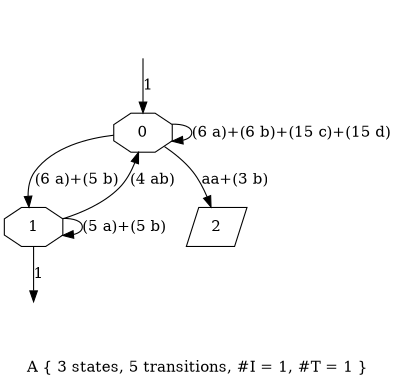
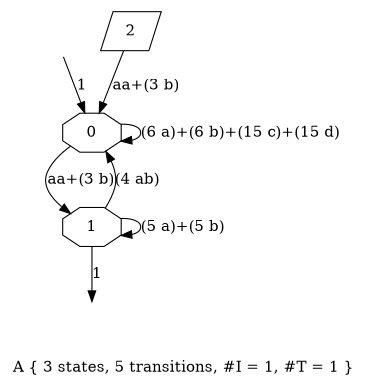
(190, 168) -> (113, 77)
(77, 180) -> (81, 180)
